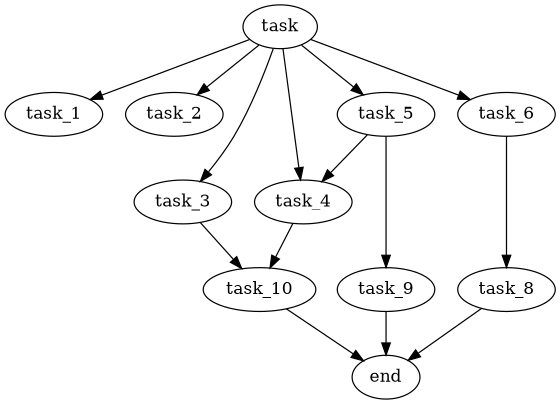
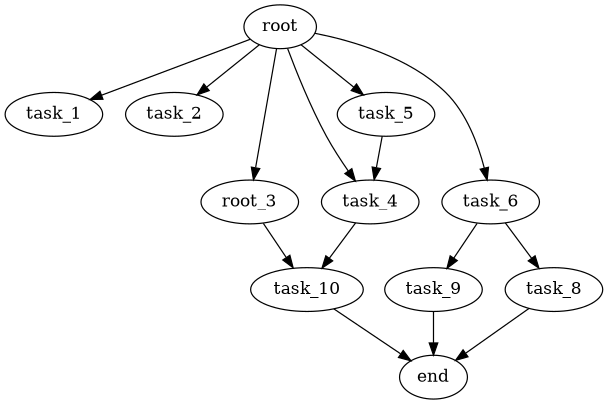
(280, 27) -> (280, 27)
(386, 196) -> (465, 241)
(183, 202) -> (250, 202)
